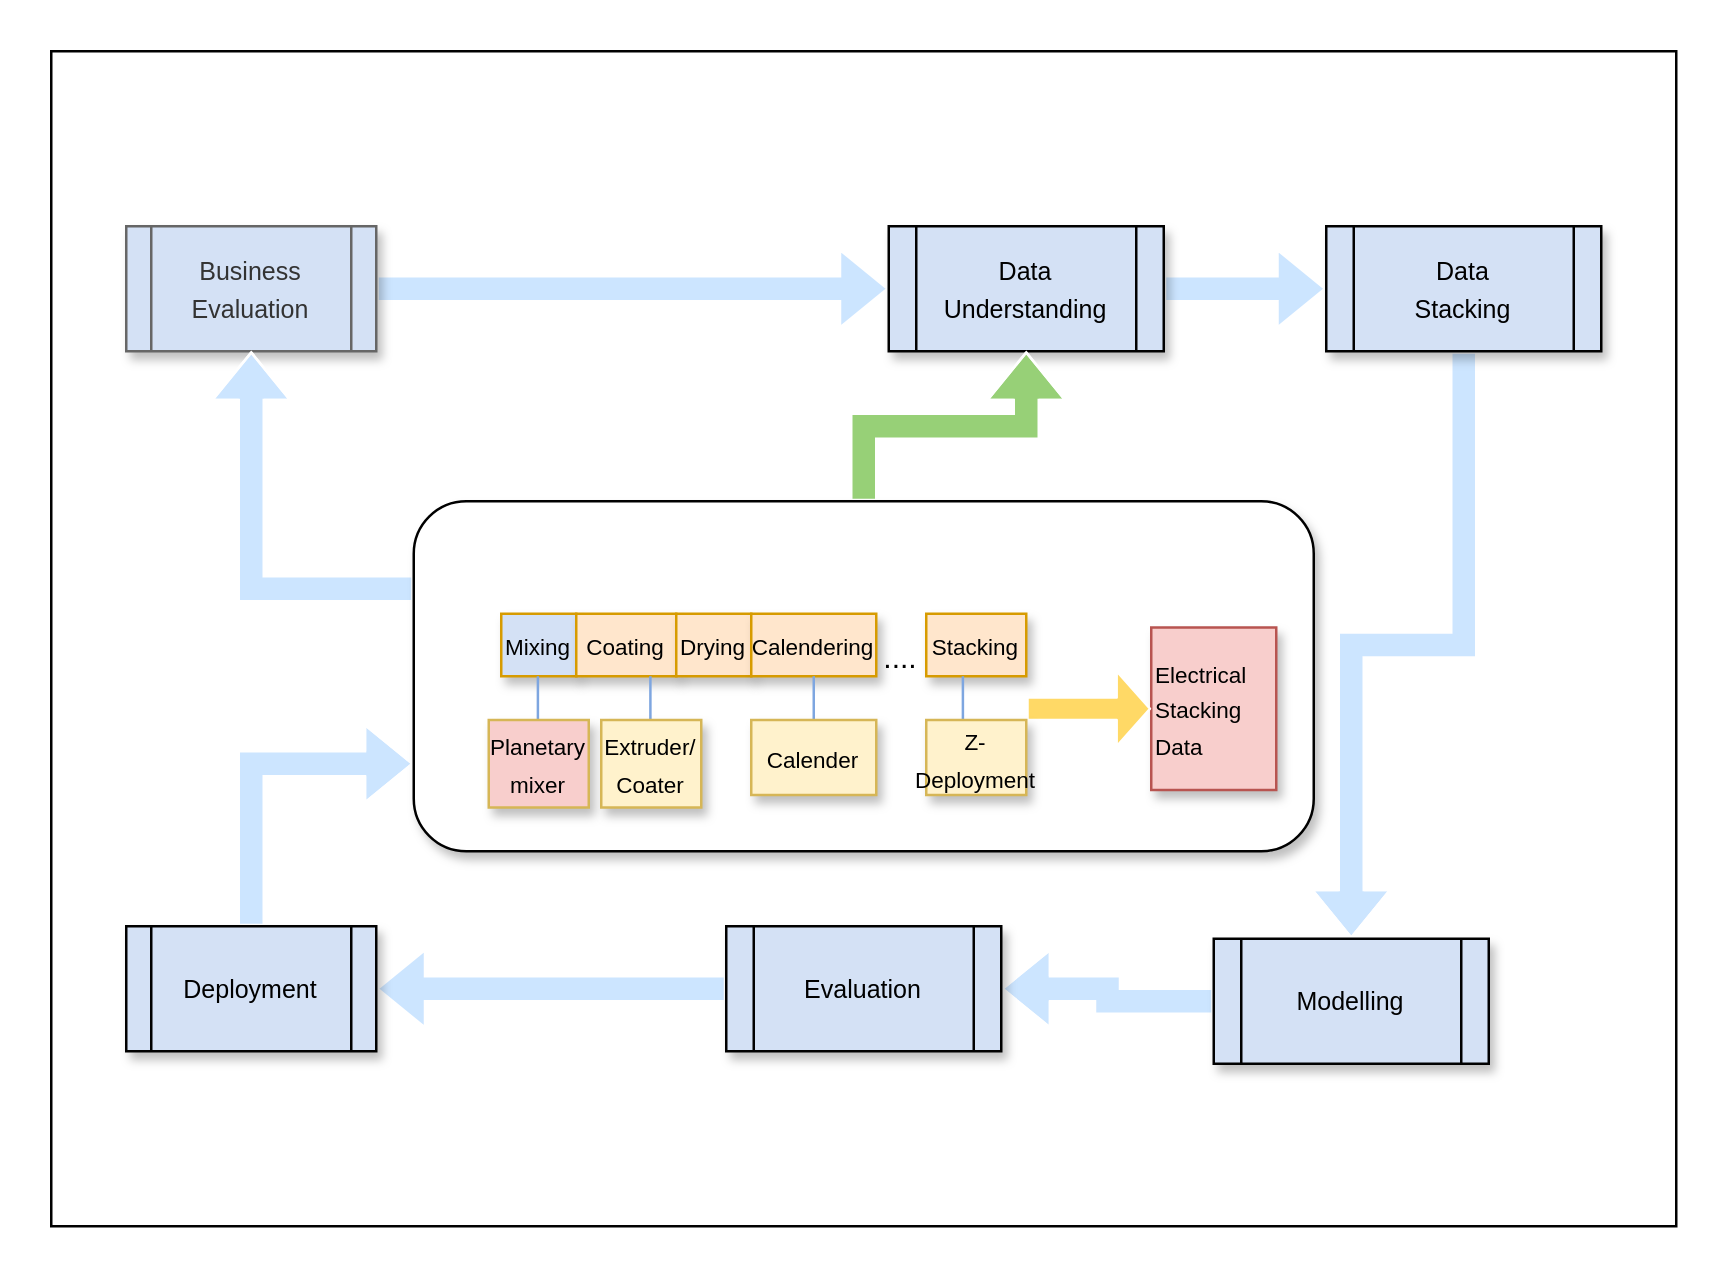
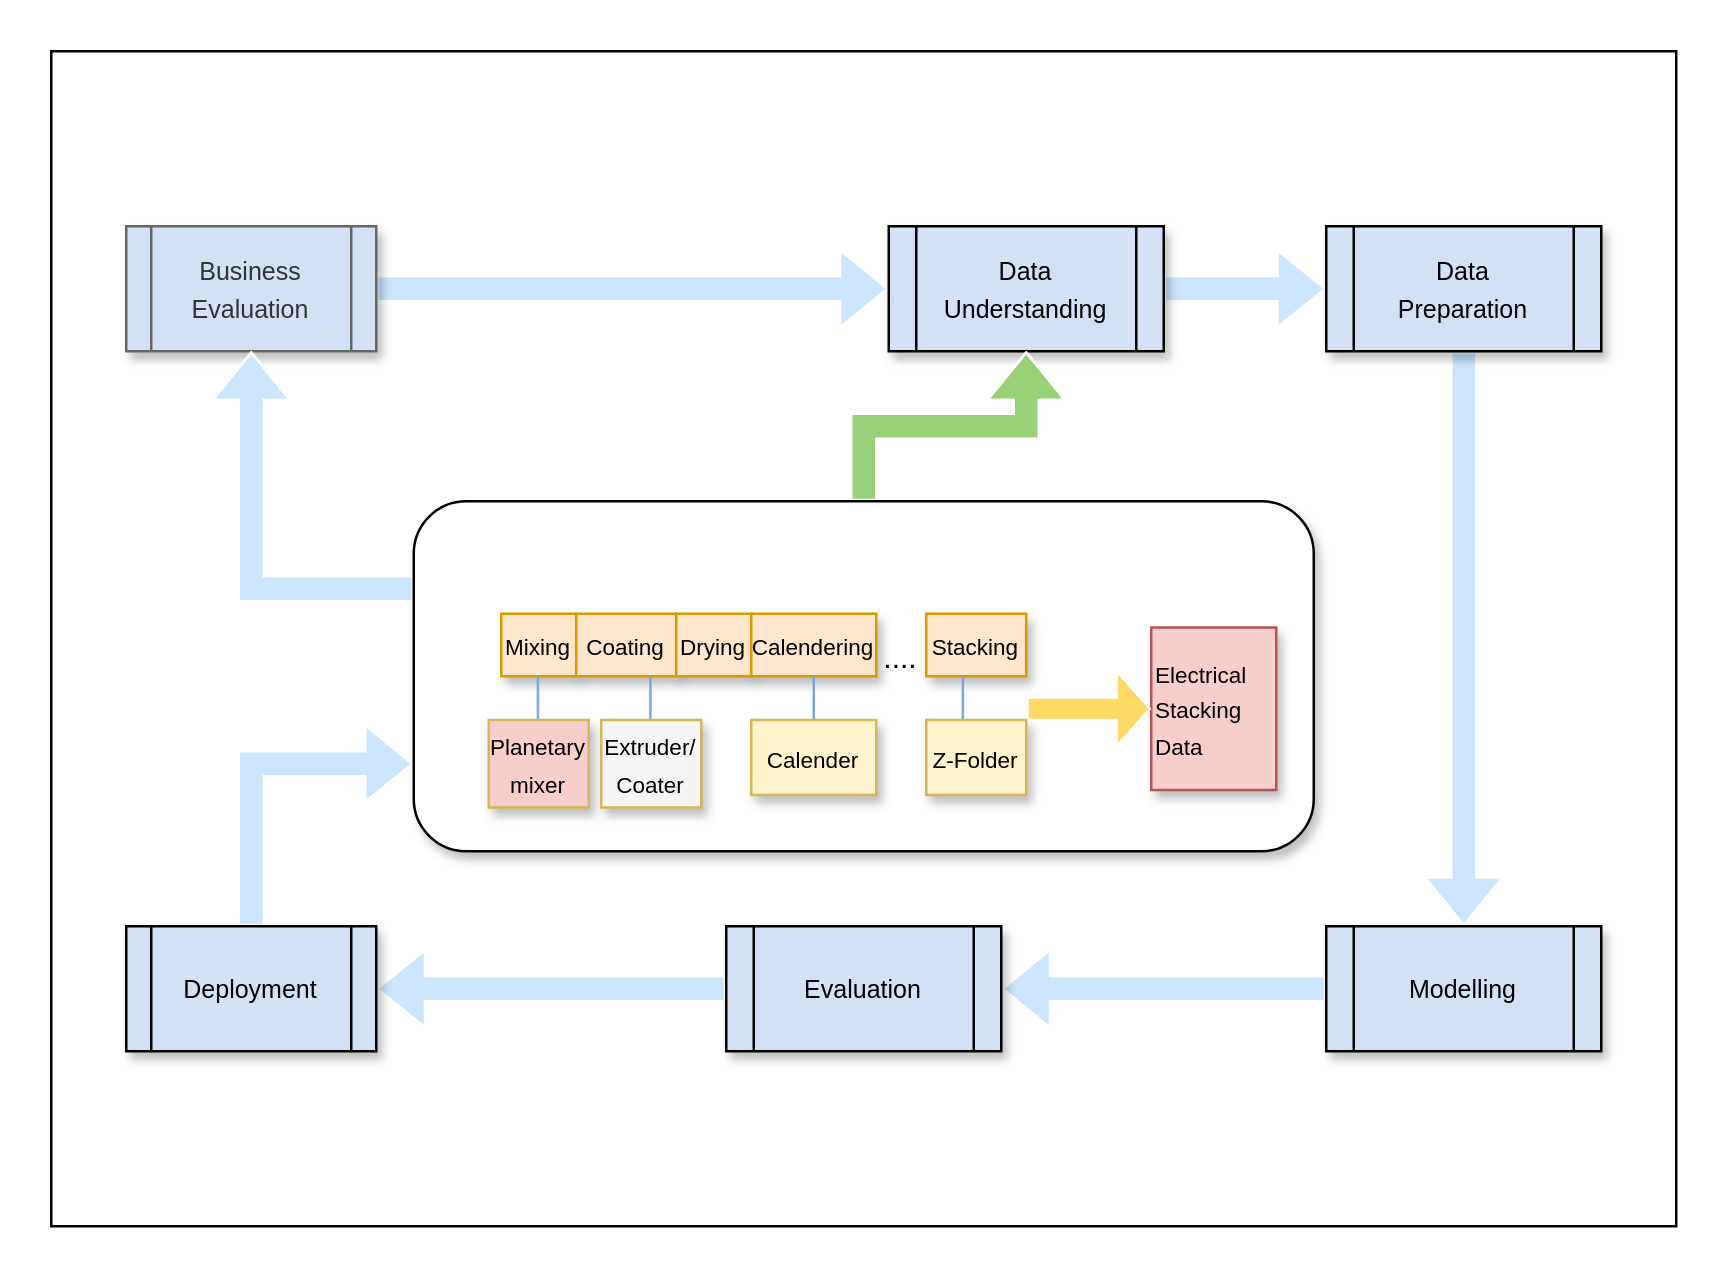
(1464, 289) -> (1464, 289)
(539, 645) -> (539, 645)
(976, 759) -> (976, 759)
(651, 764) -> (651, 764)
(1351, 1001) -> (1464, 989)
